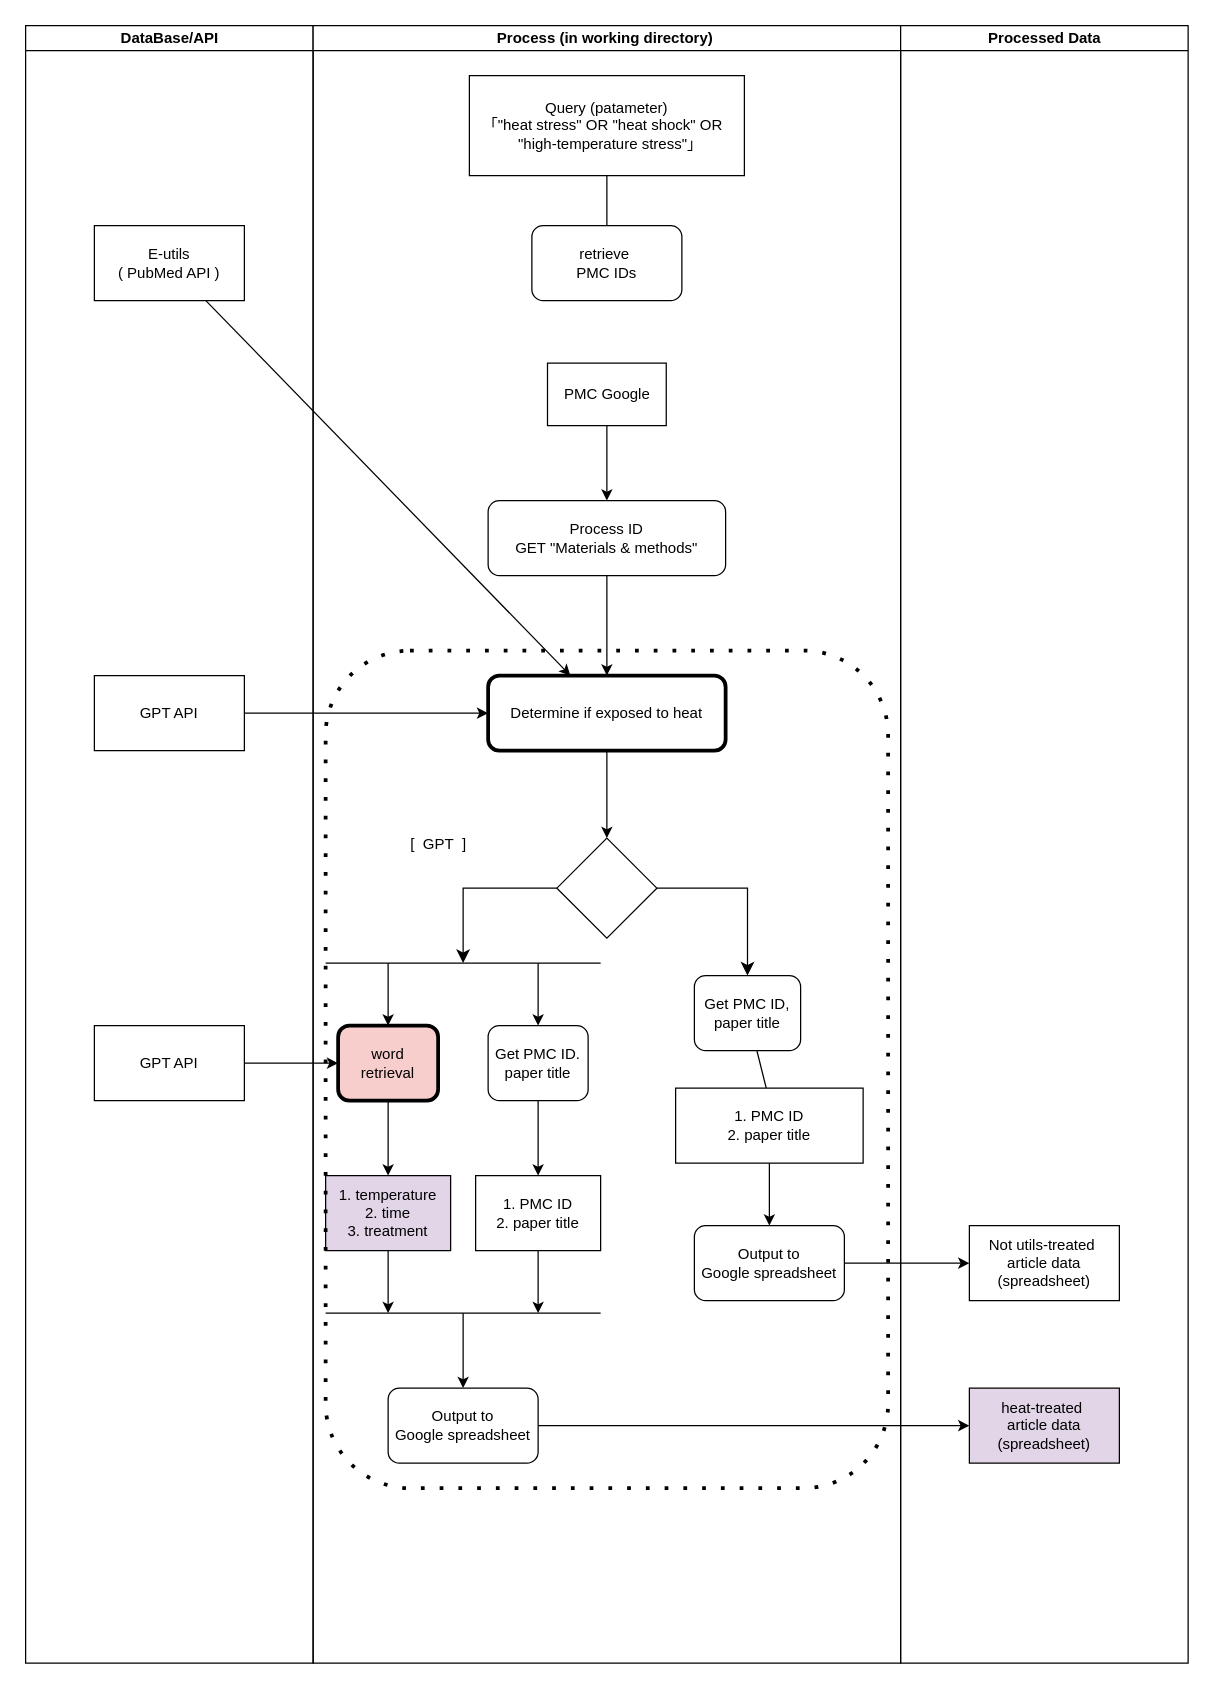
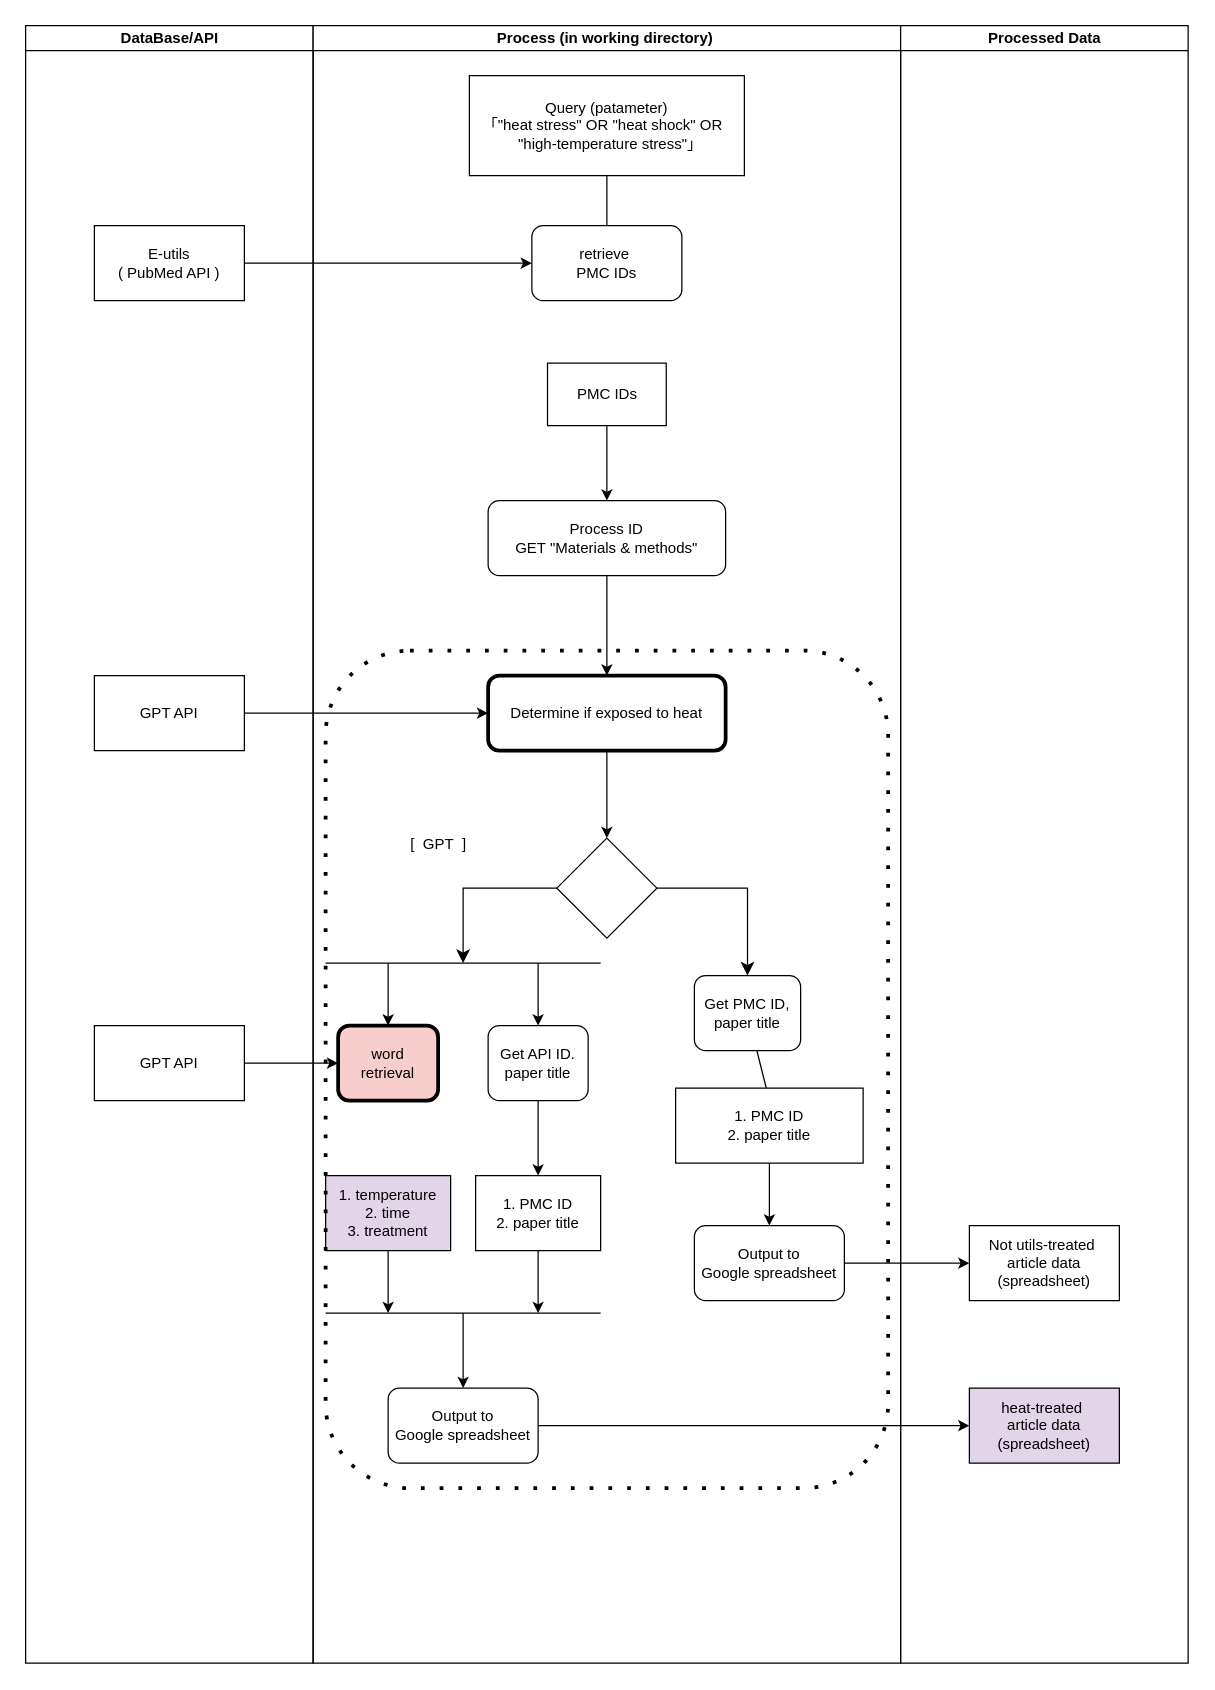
(608, 394) -> (608, 394)
(385, 485) -> (384, 263)
(538, 1063) -> (538, 1063)
(388, 1134) -> none
